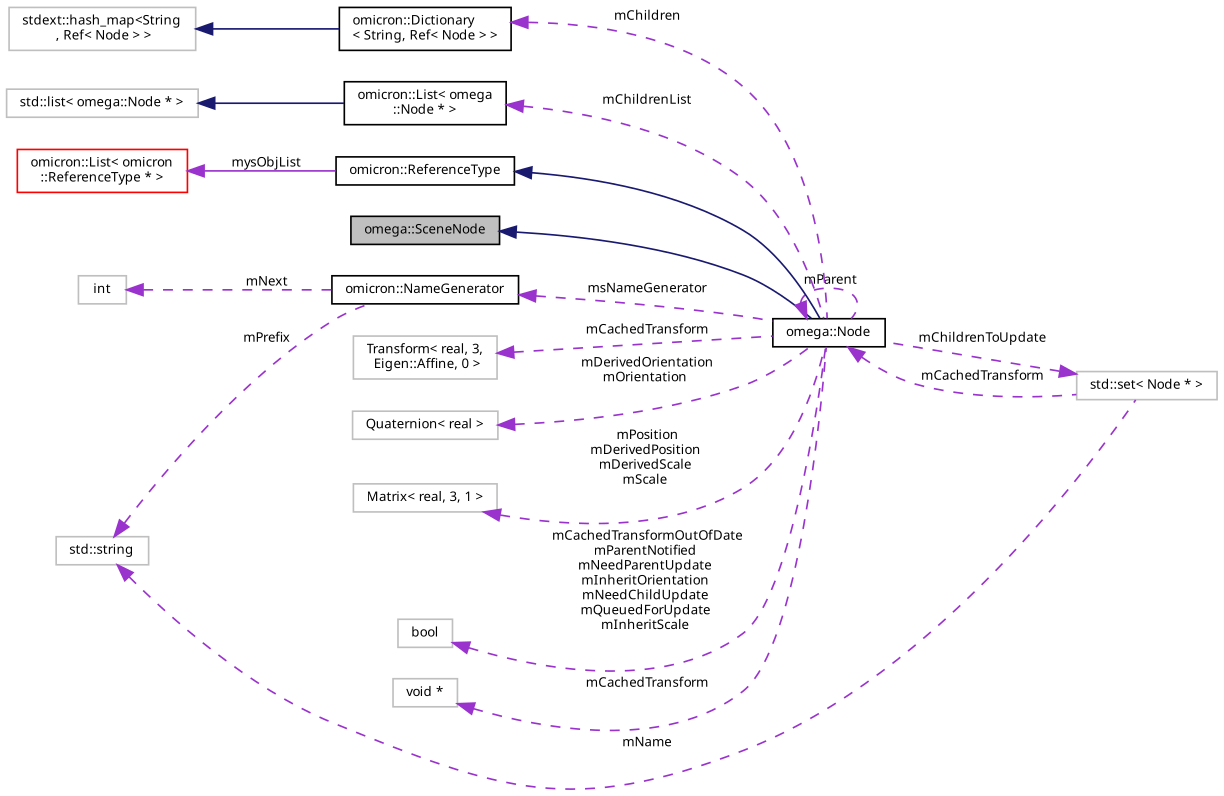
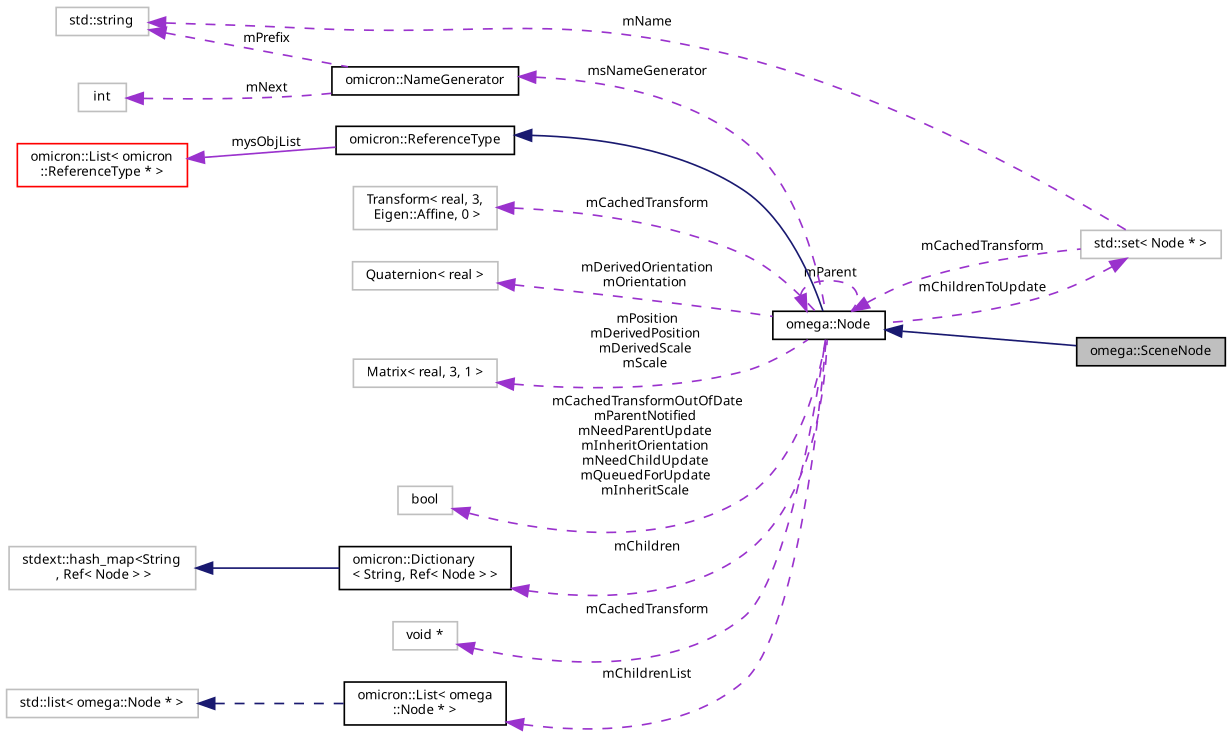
(279, 103) -> (279, 703)
(671, 253) -> (989, 338)
